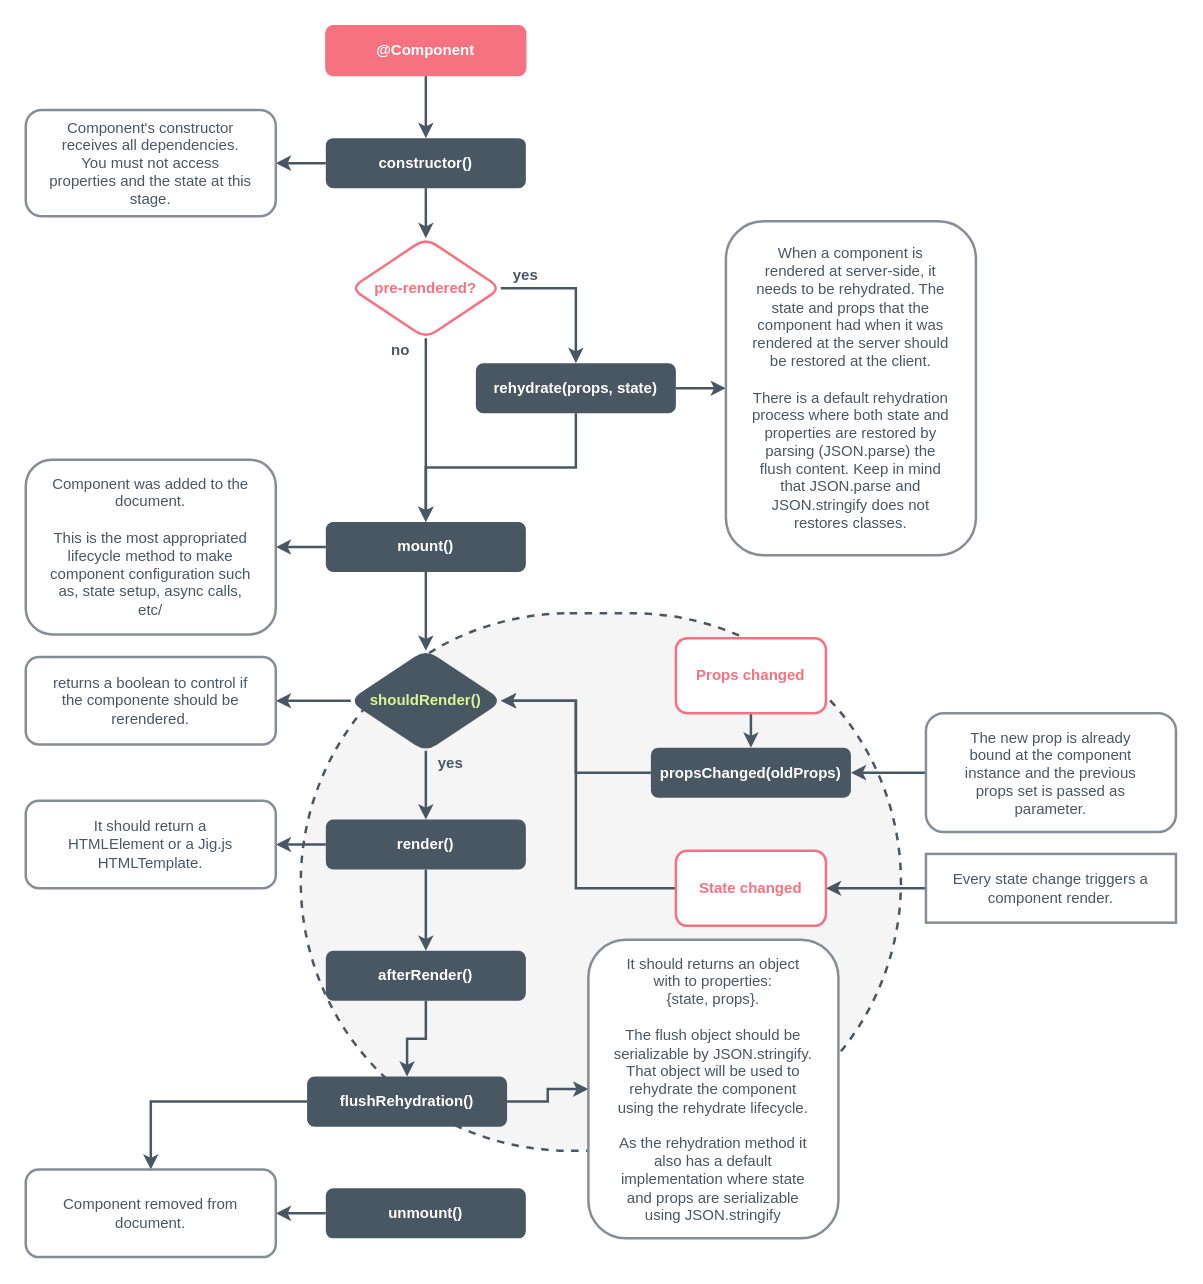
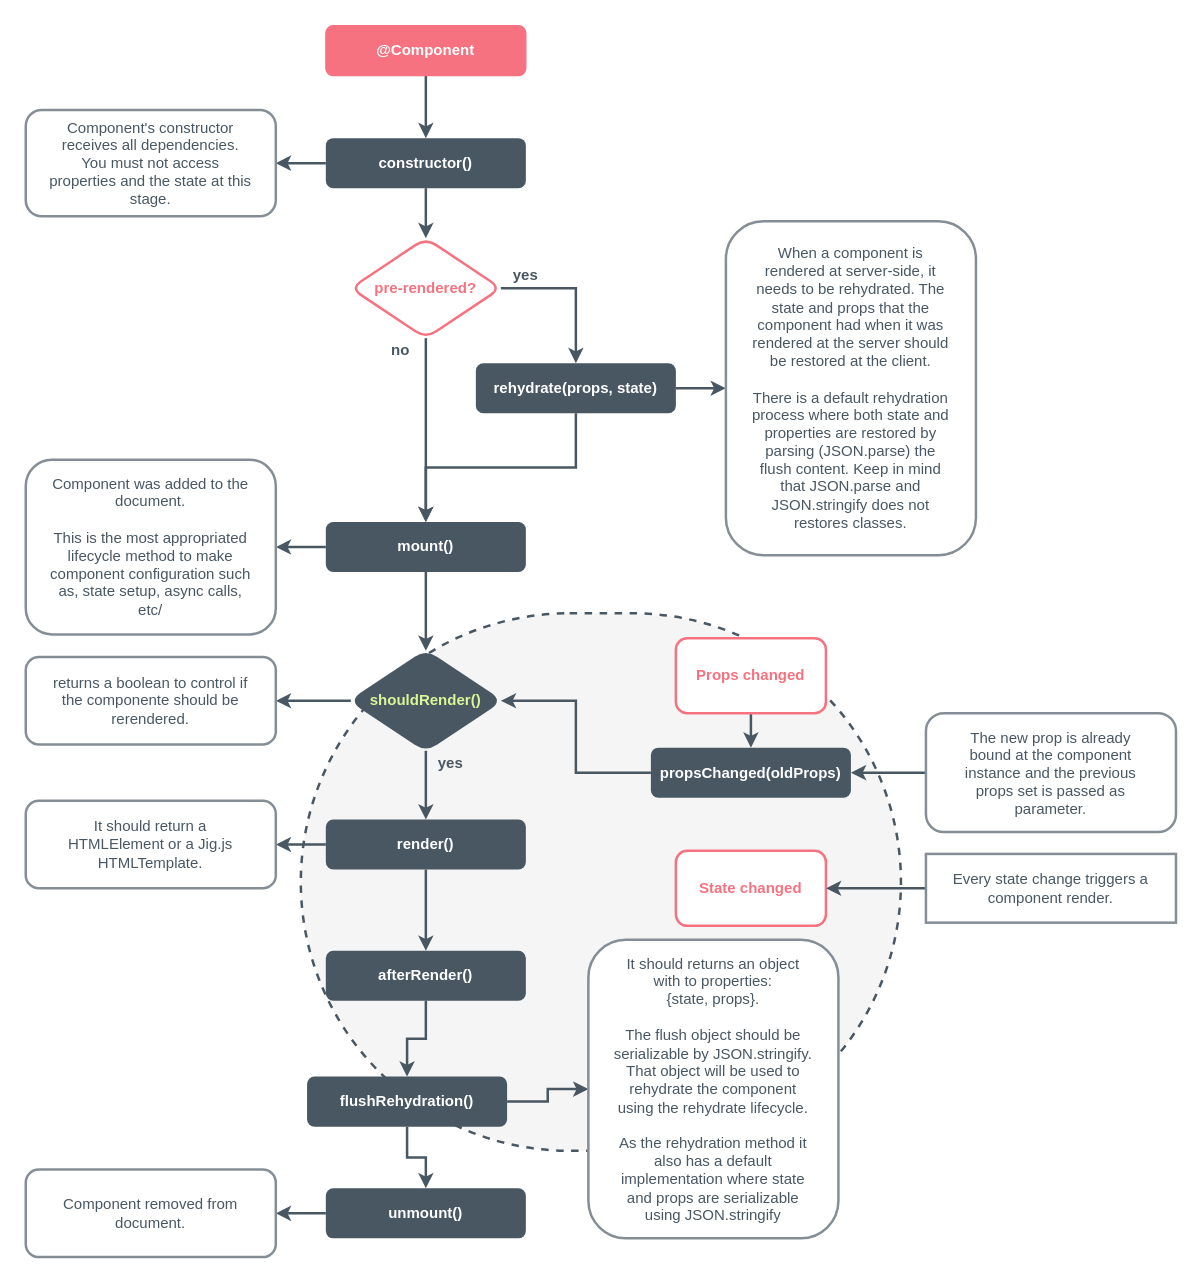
(576, 881) -> none
(201, 1101) -> (411, 1157)
